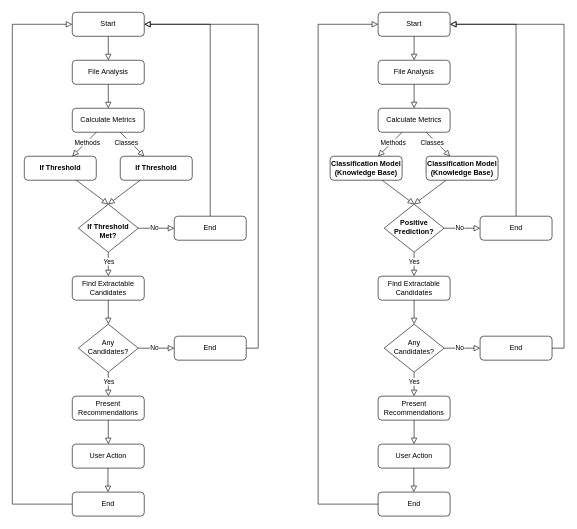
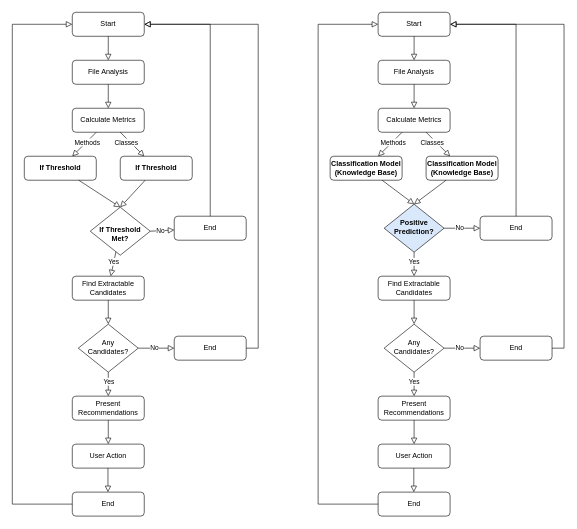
(108, 228) -> (120, 231)
(414, 228) -> (414, 228)
